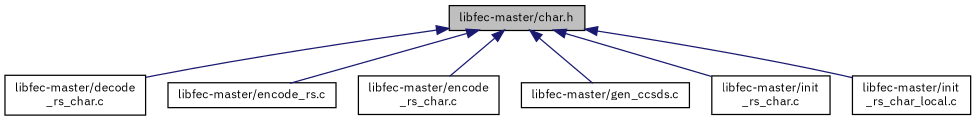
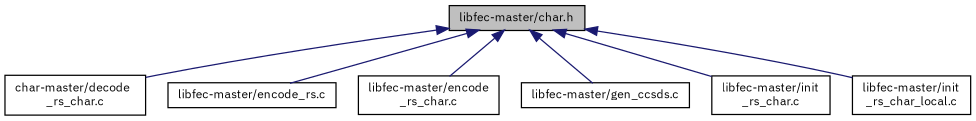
(75, 95) -> (75, 95)
